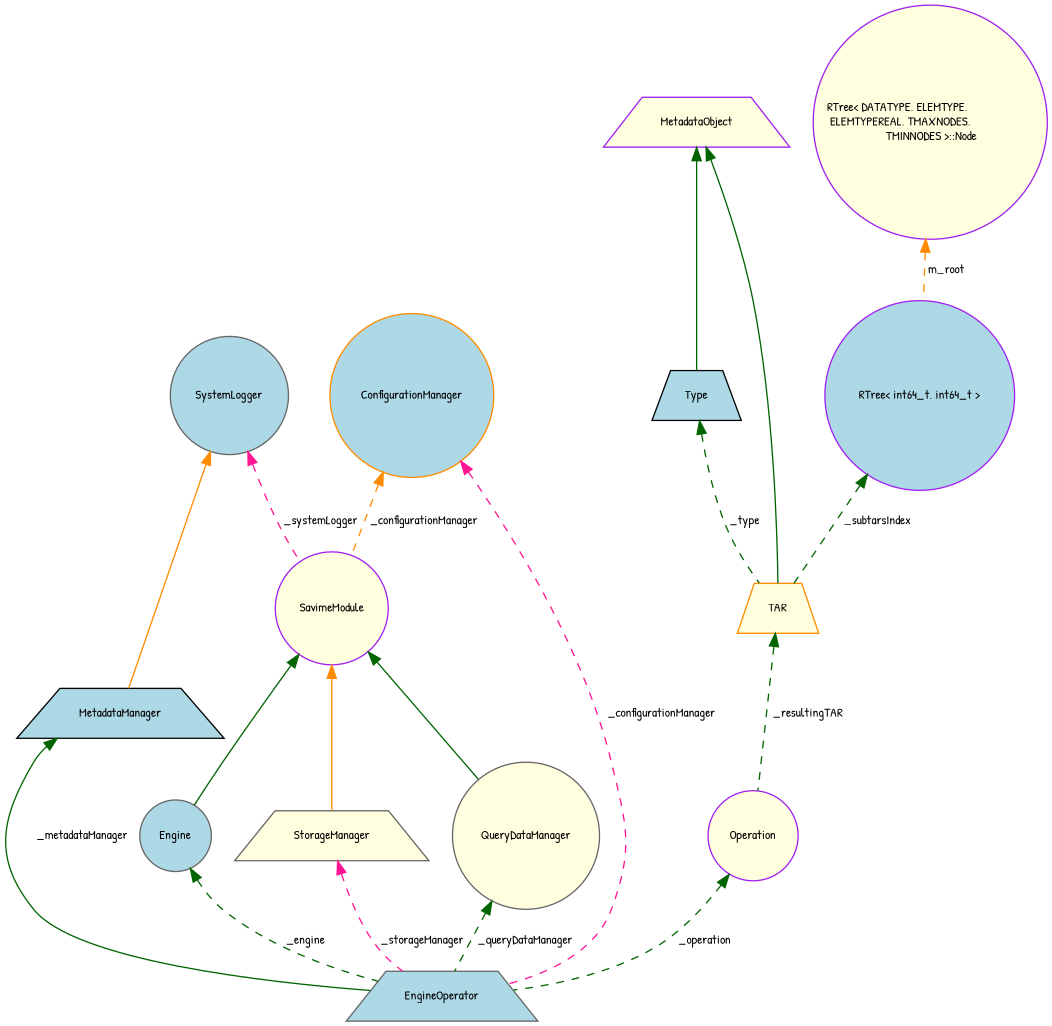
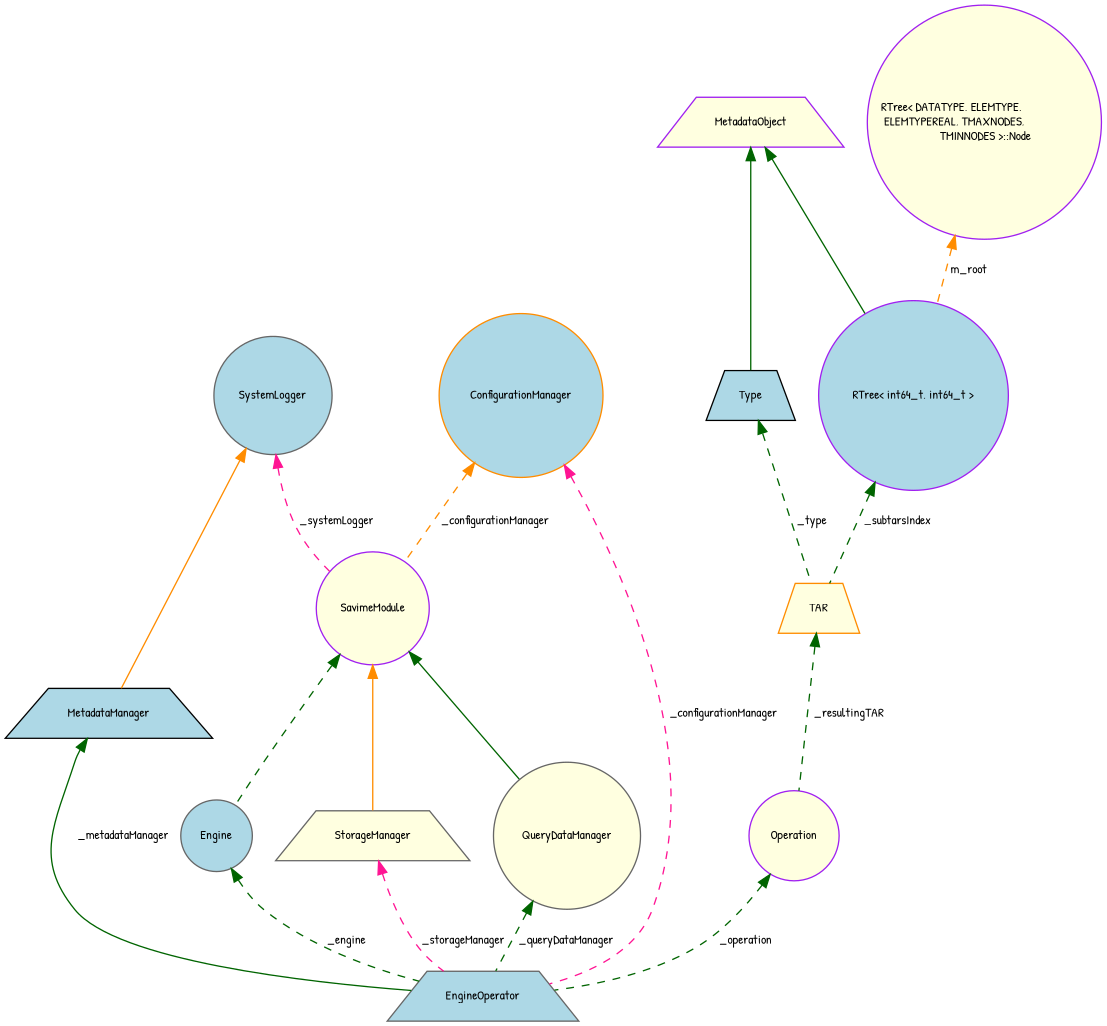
(764, 368) -> (818, 236)
(242, 735) -> (283, 735)
